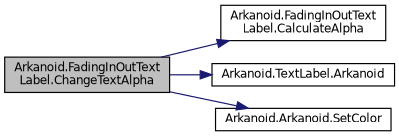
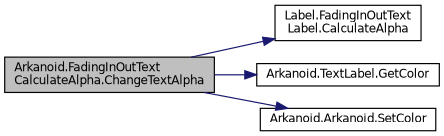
(303, 23) -> (348, 23)
(87, 75) -> (110, 75)
(303, 75) -> (348, 75)
